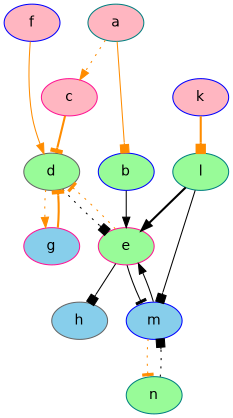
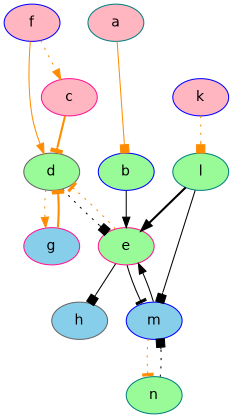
(95, 56) -> (48, 55)
(201, 129) -> (201, 129)
